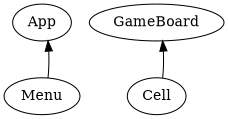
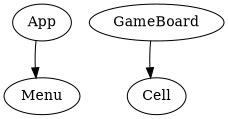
(49, 65) -> (35, 54)
(163, 65) -> (150, 54)
